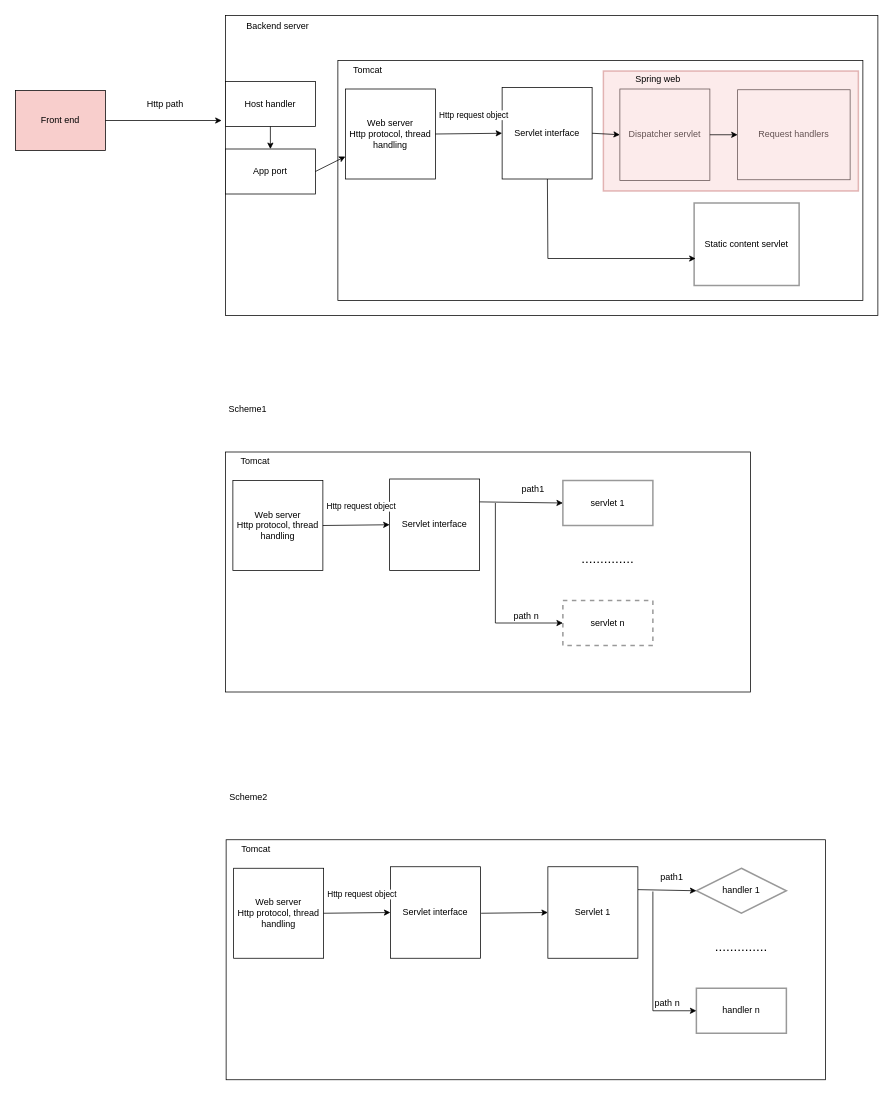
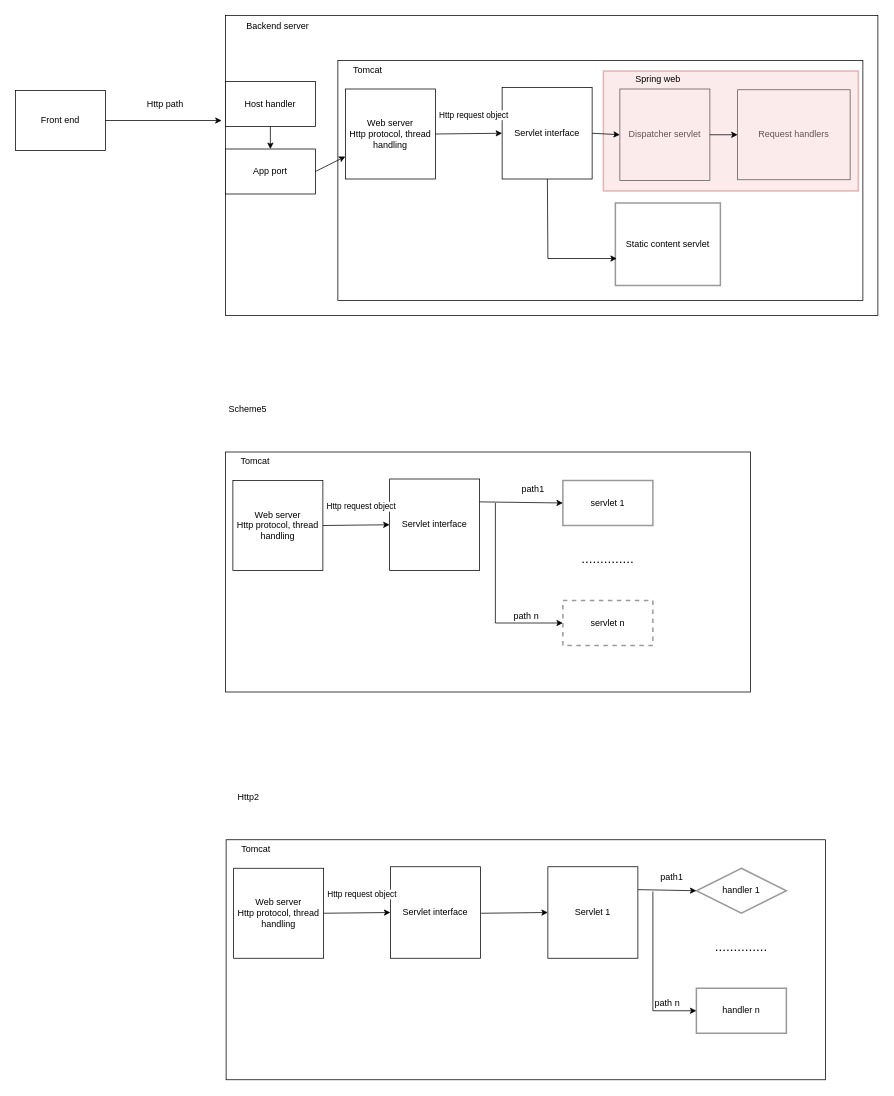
(60, 120) -> (60, 120)
(747, 244) -> (668, 244)
(248, 409) -> (248, 409)
(249, 797) -> (249, 797)
